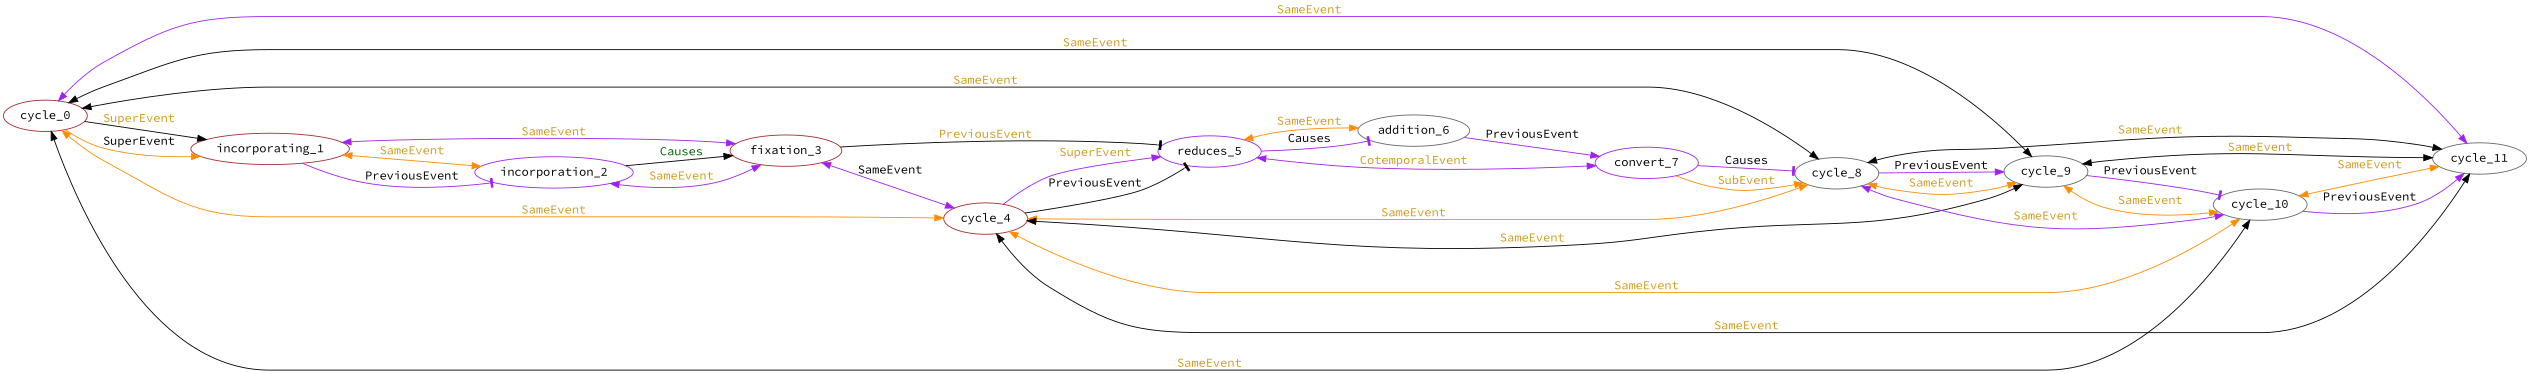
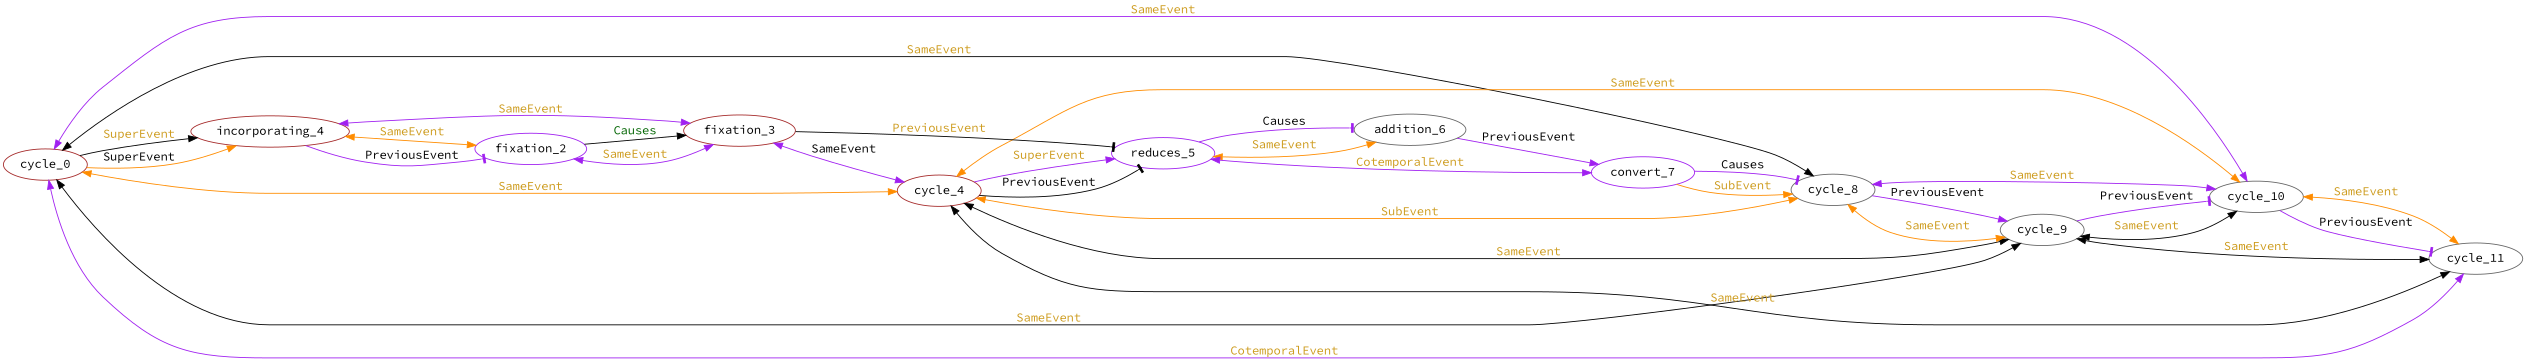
(1309, 10) -> (1284, 351)
(2154, 138) -> none
(270, 149) -> (270, 131)
(554, 172) -> (531, 149)
(2384, 211) -> (2352, 237)
(1414, 213) -> (1410, 212)
(2138, 214) -> (2161, 238)
(1118, 370) -> (1160, 17)
